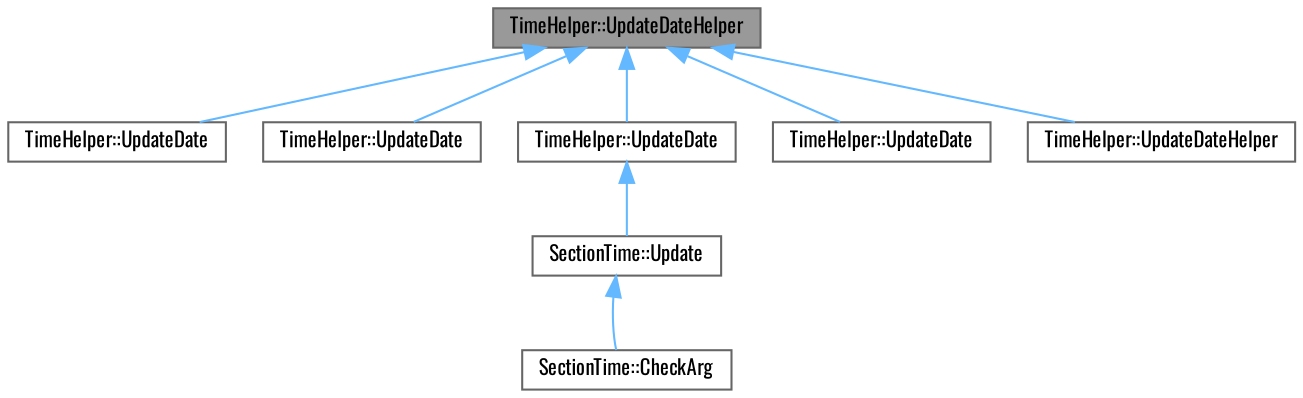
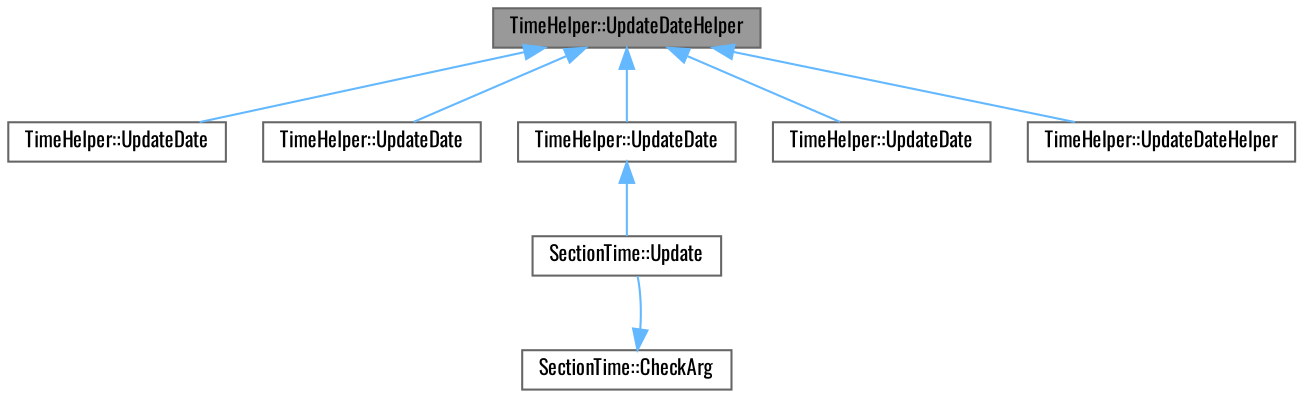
(613, 324) -> (641, 303)
